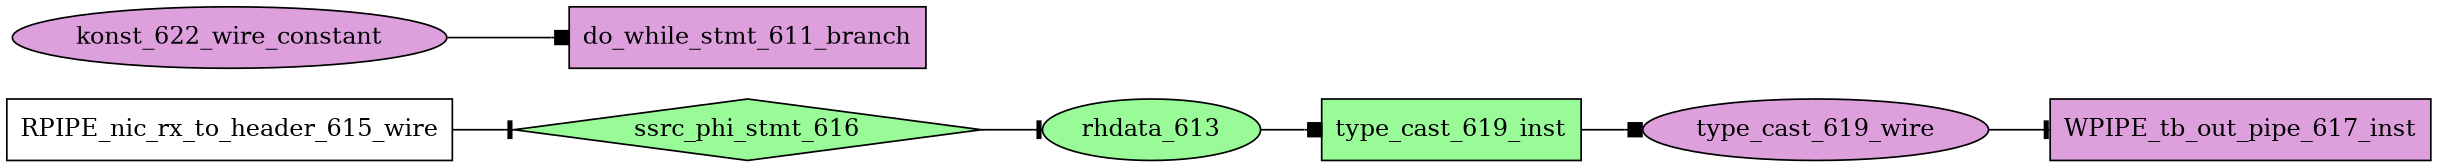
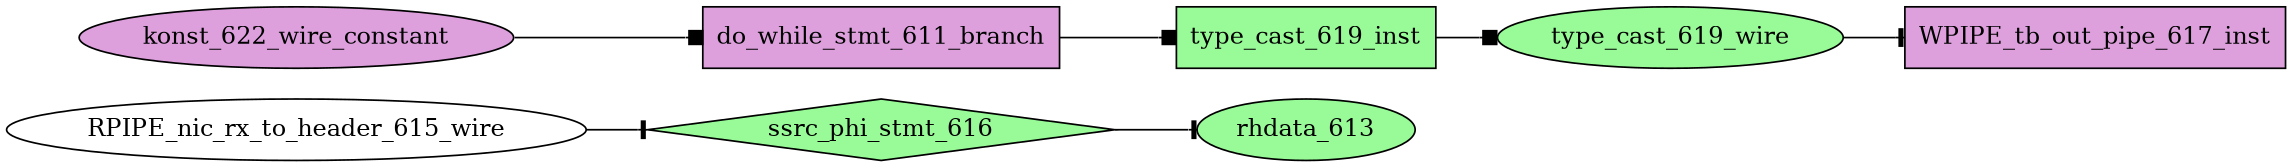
(230, 130) -> (296, 130)
(1282, 130) -> (1109, 38)
(1816, 130) -> (1670, 38)
